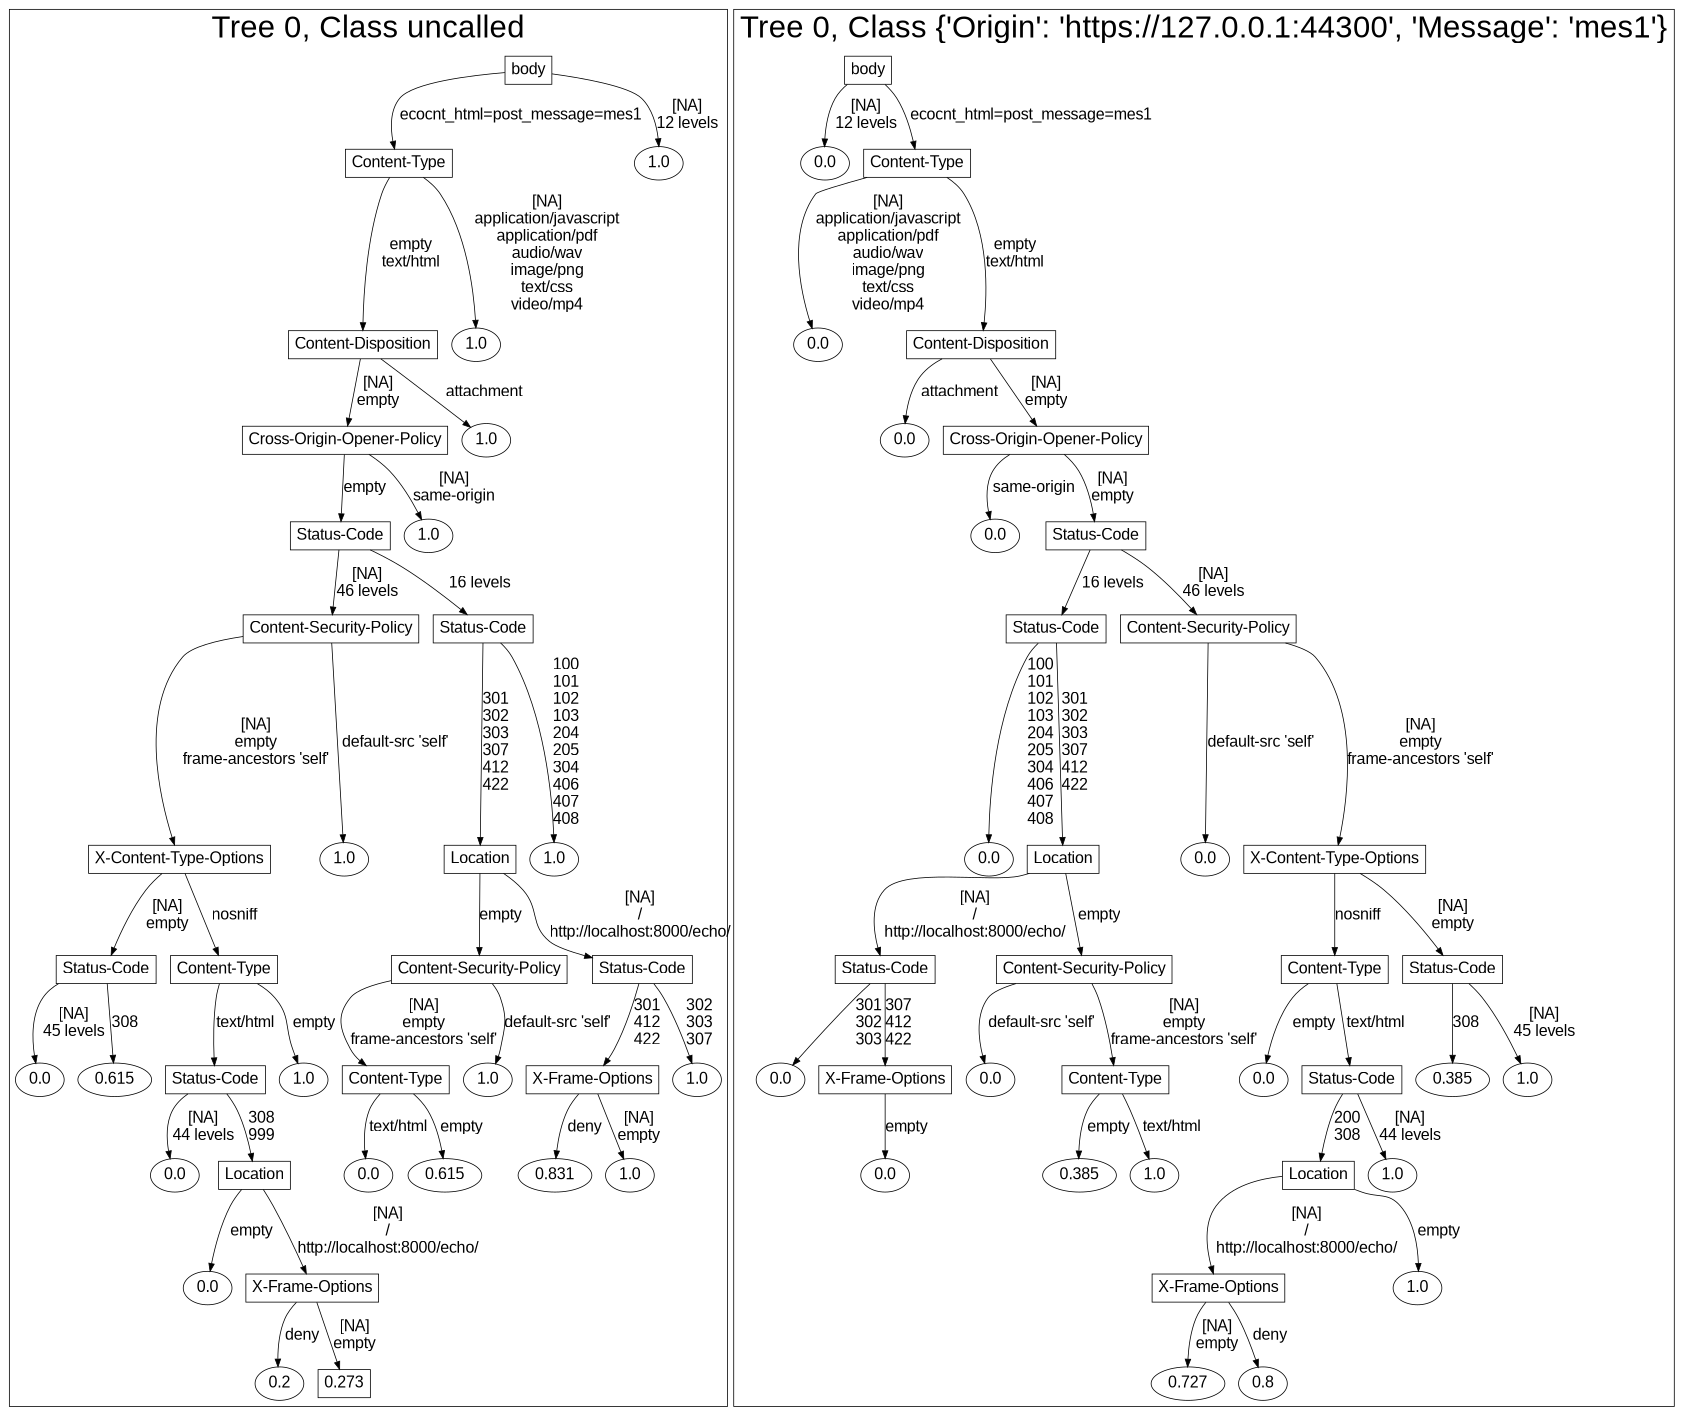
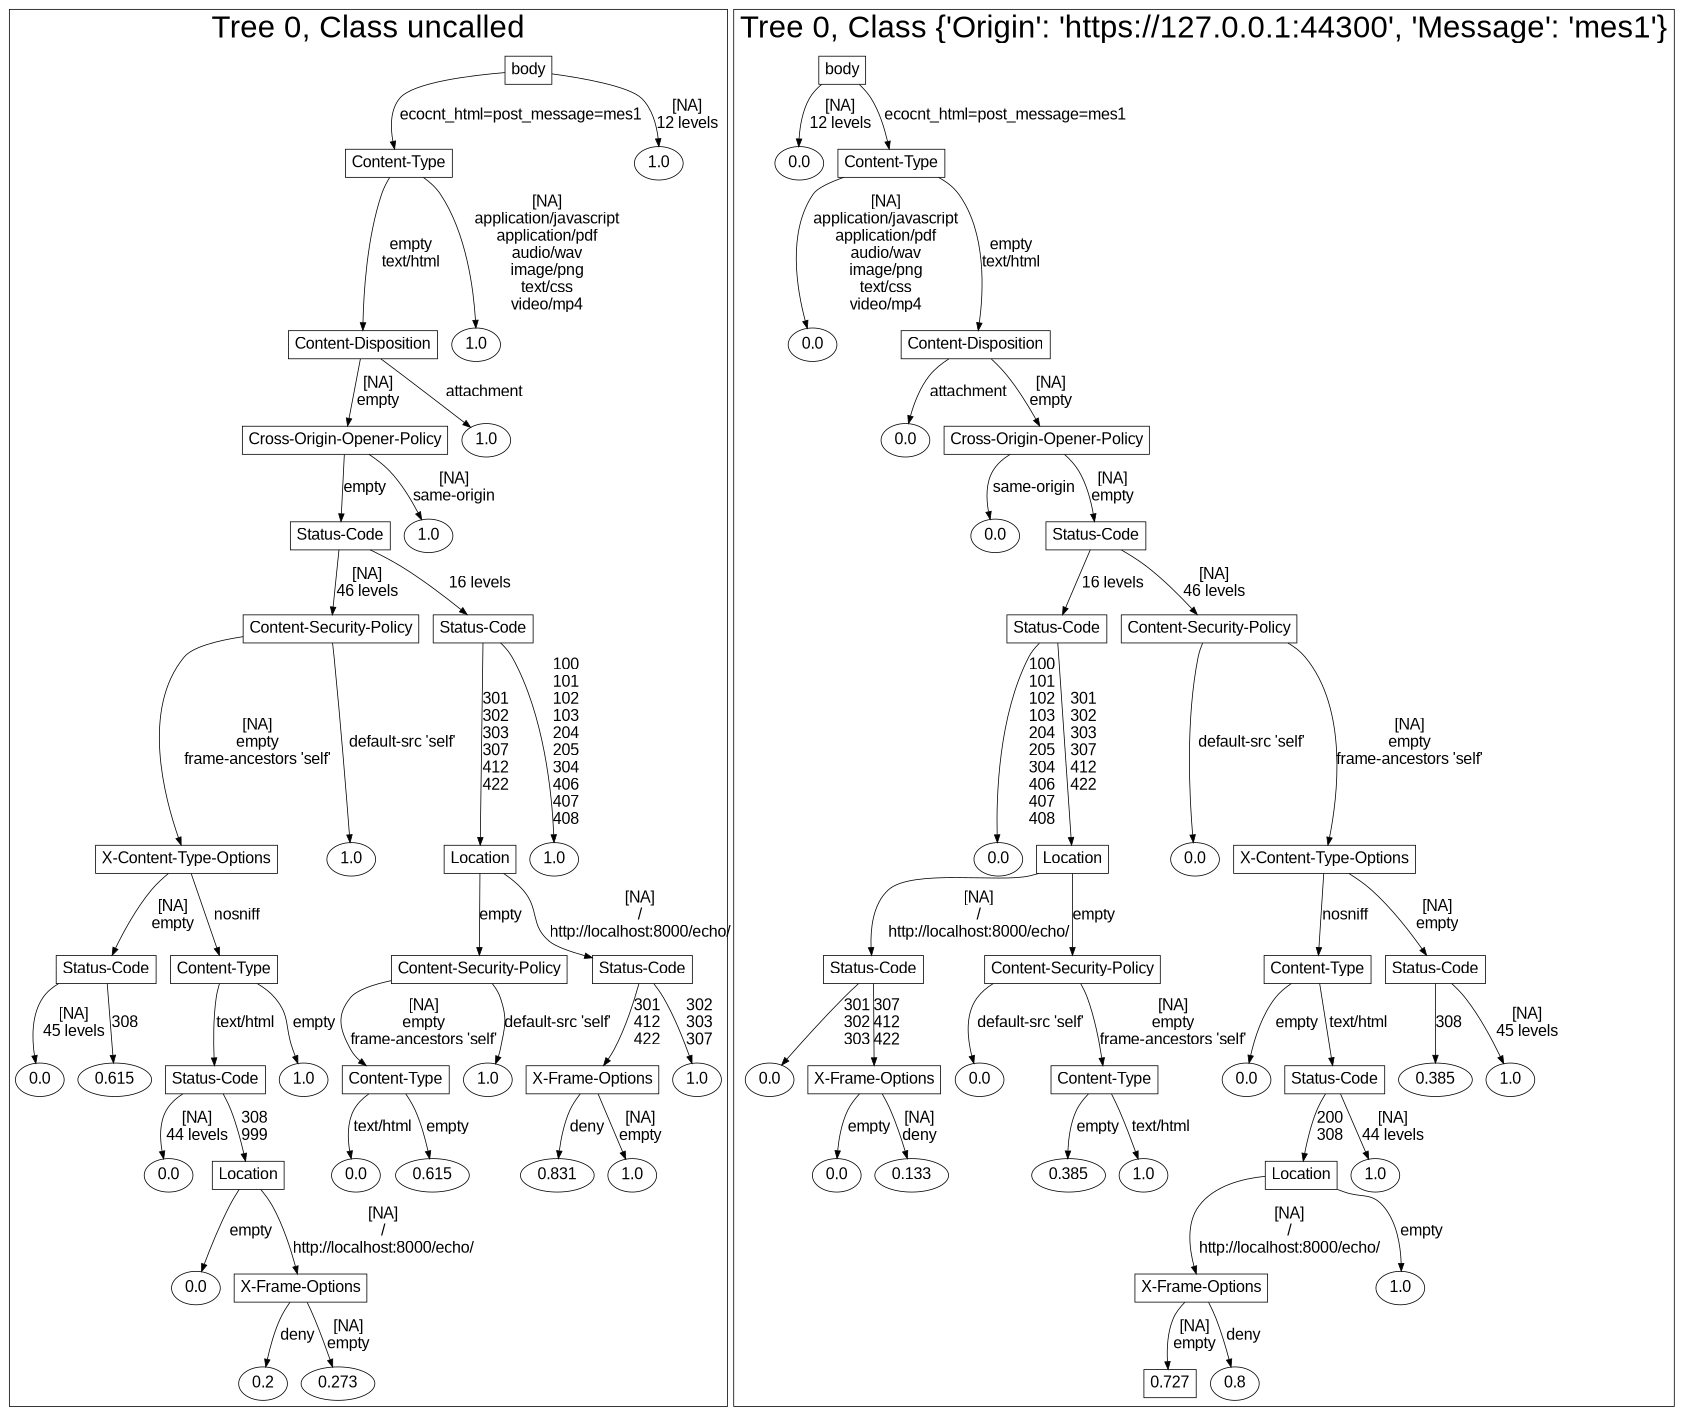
none -> (912, 1175)
(344, 1384) -> (338, 1384)
(1188, 1384) -> (1170, 1384)
